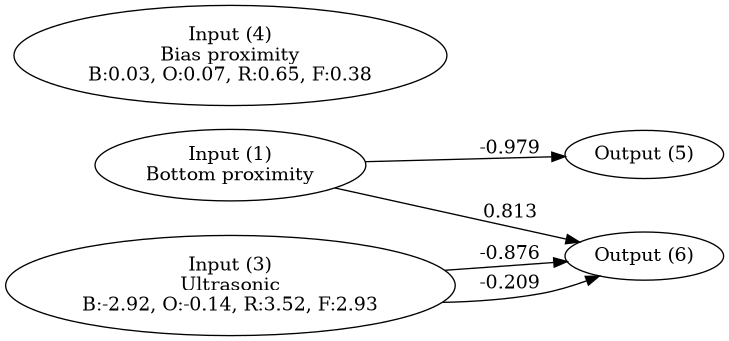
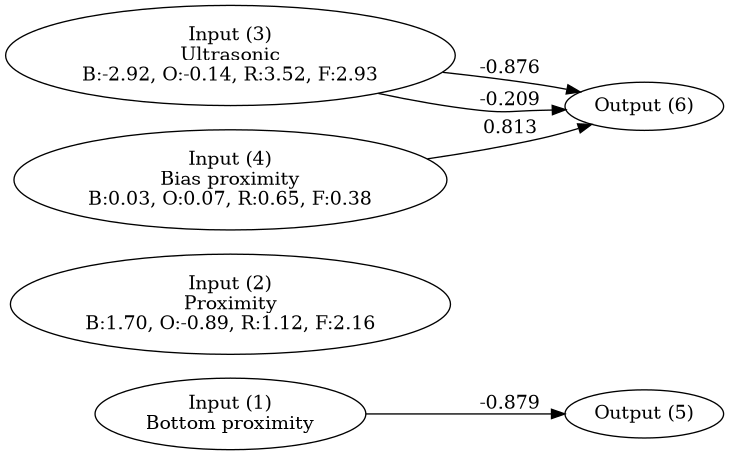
(510, 148) -> (510, 404)
(451, 214) -> (503, 146)
none -> (230, 304)
